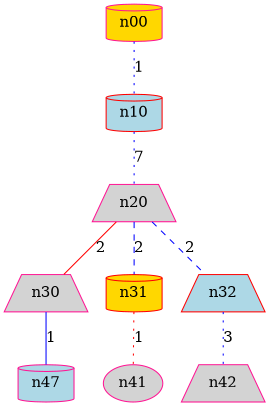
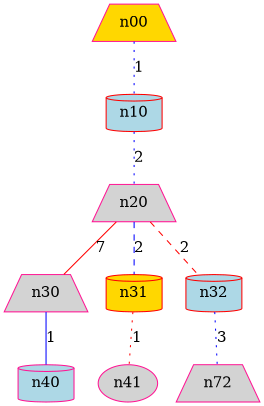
(134, 23) -> (134, 23)
(139, 158) -> (139, 158)
(101, 248) -> (101, 248)
(179, 248) -> (174, 248)
(223, 293) -> (214, 293)
(46, 383) -> (46, 383)
(223, 383) -> (218, 383)
